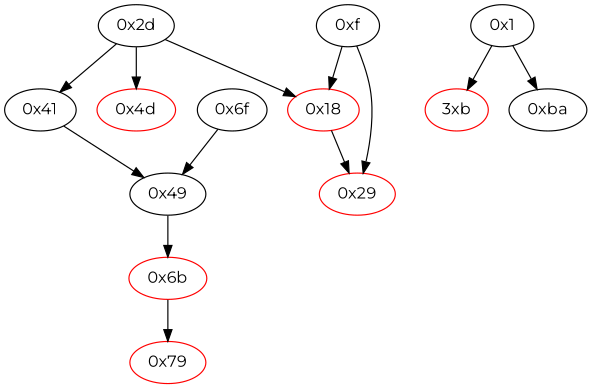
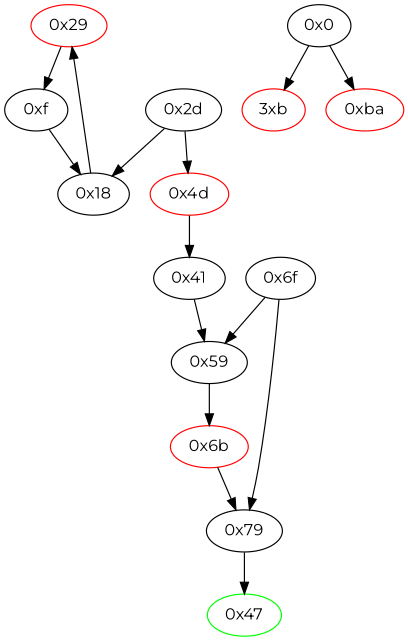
(502, 26) -> (319, 26)
(93, 64) -> (189, 230)
(372, 103) -> (55, 62)
(323, 110) -> (94, 194)
(548, 110) -> (365, 110)
(168, 194) -> (209, 363)
(168, 363) -> (244, 531)
none -> (268, 399)
none -> (244, 615)
